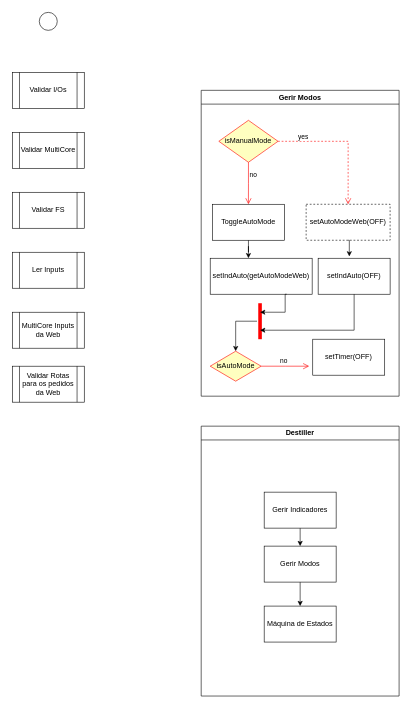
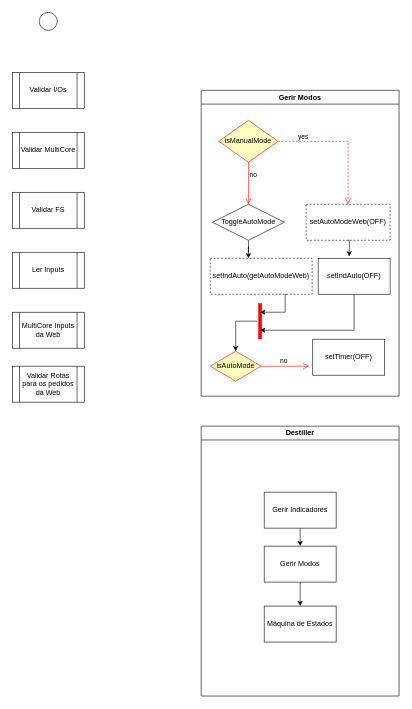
(249, 222) -> (249, 222)
(261, 276) -> (261, 276)
